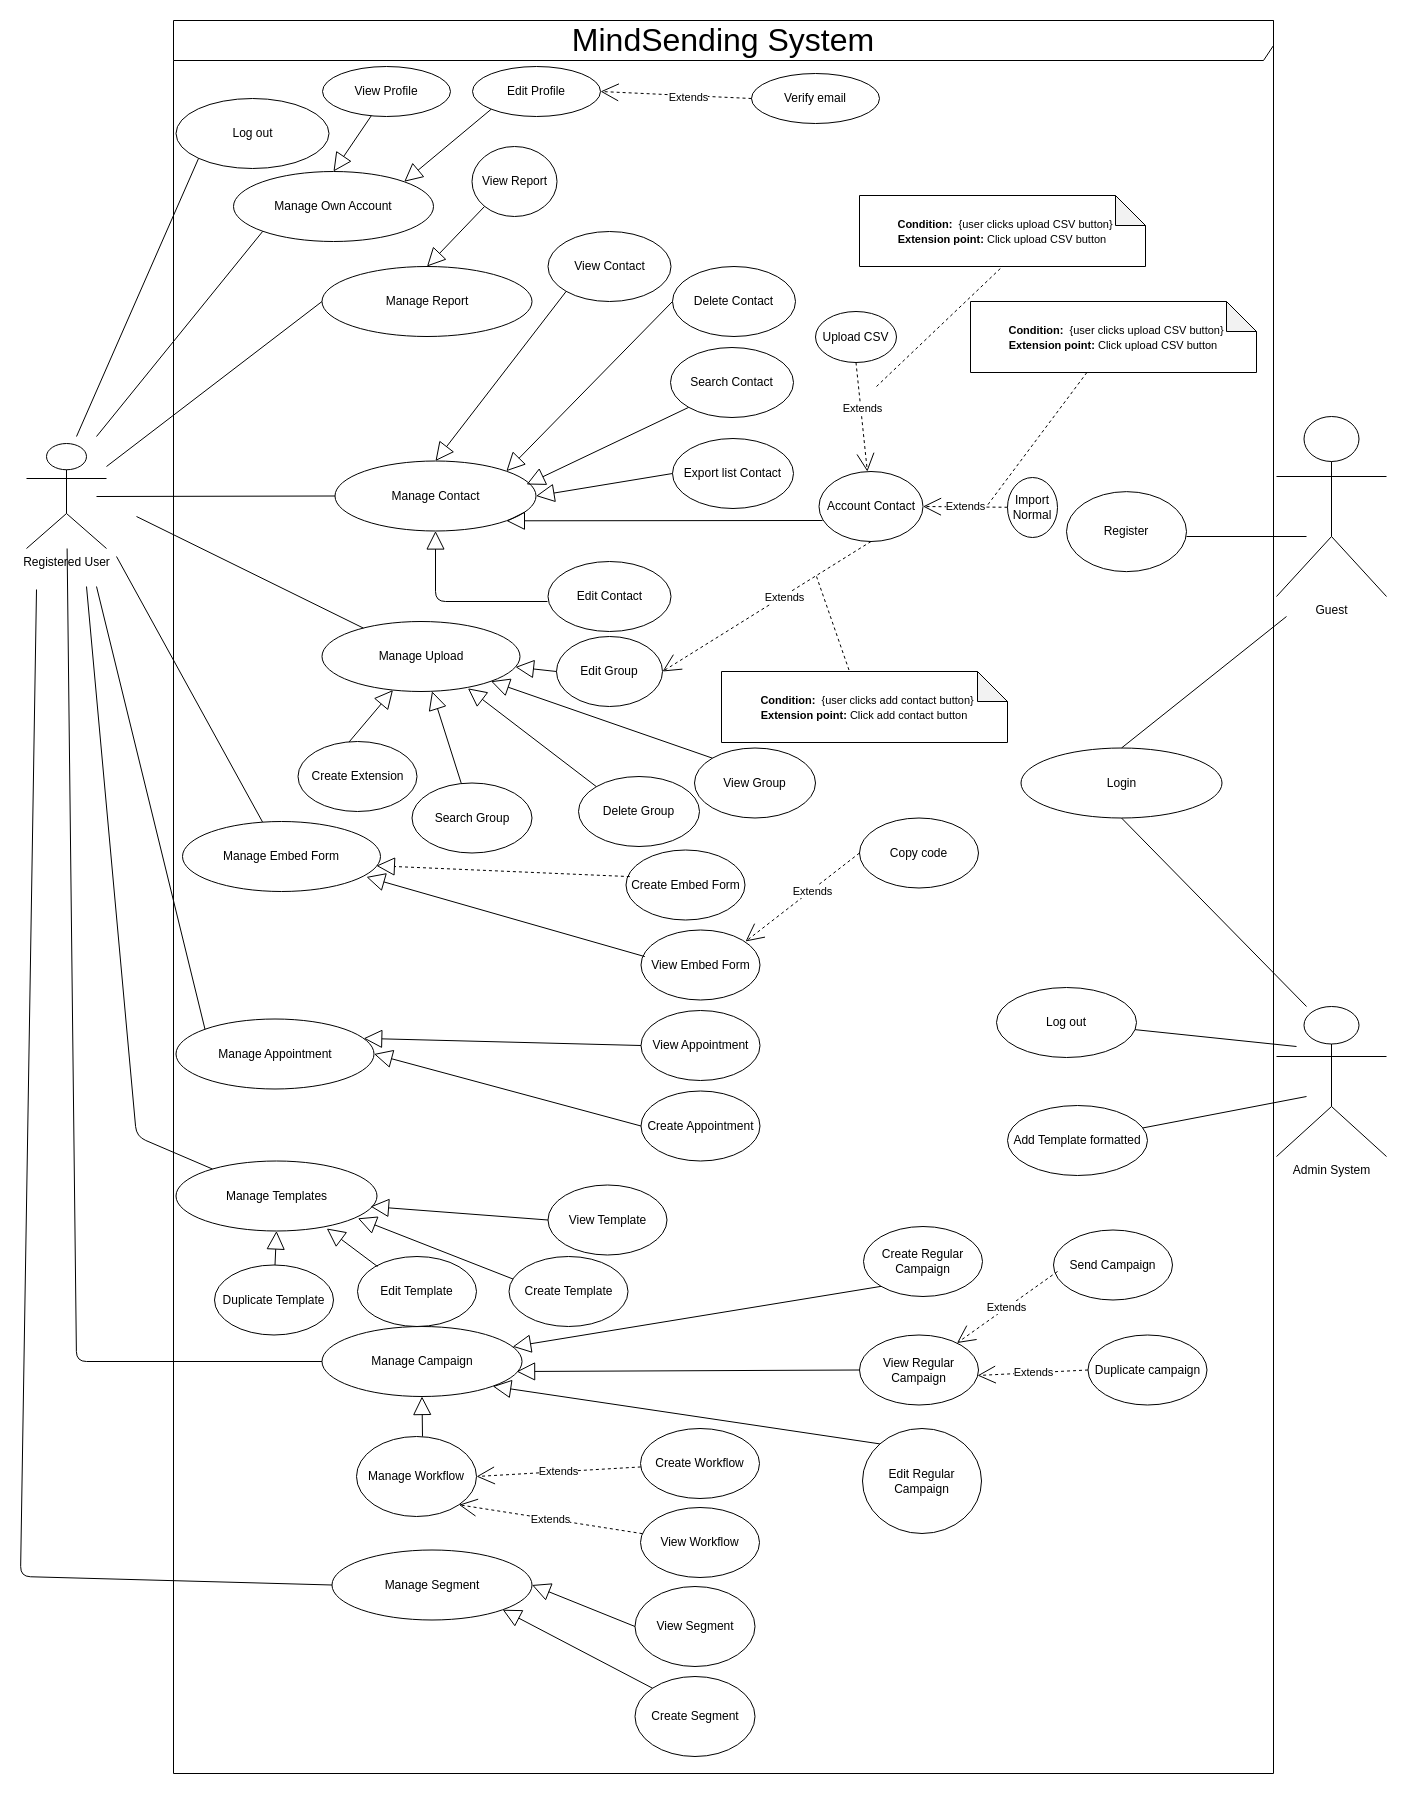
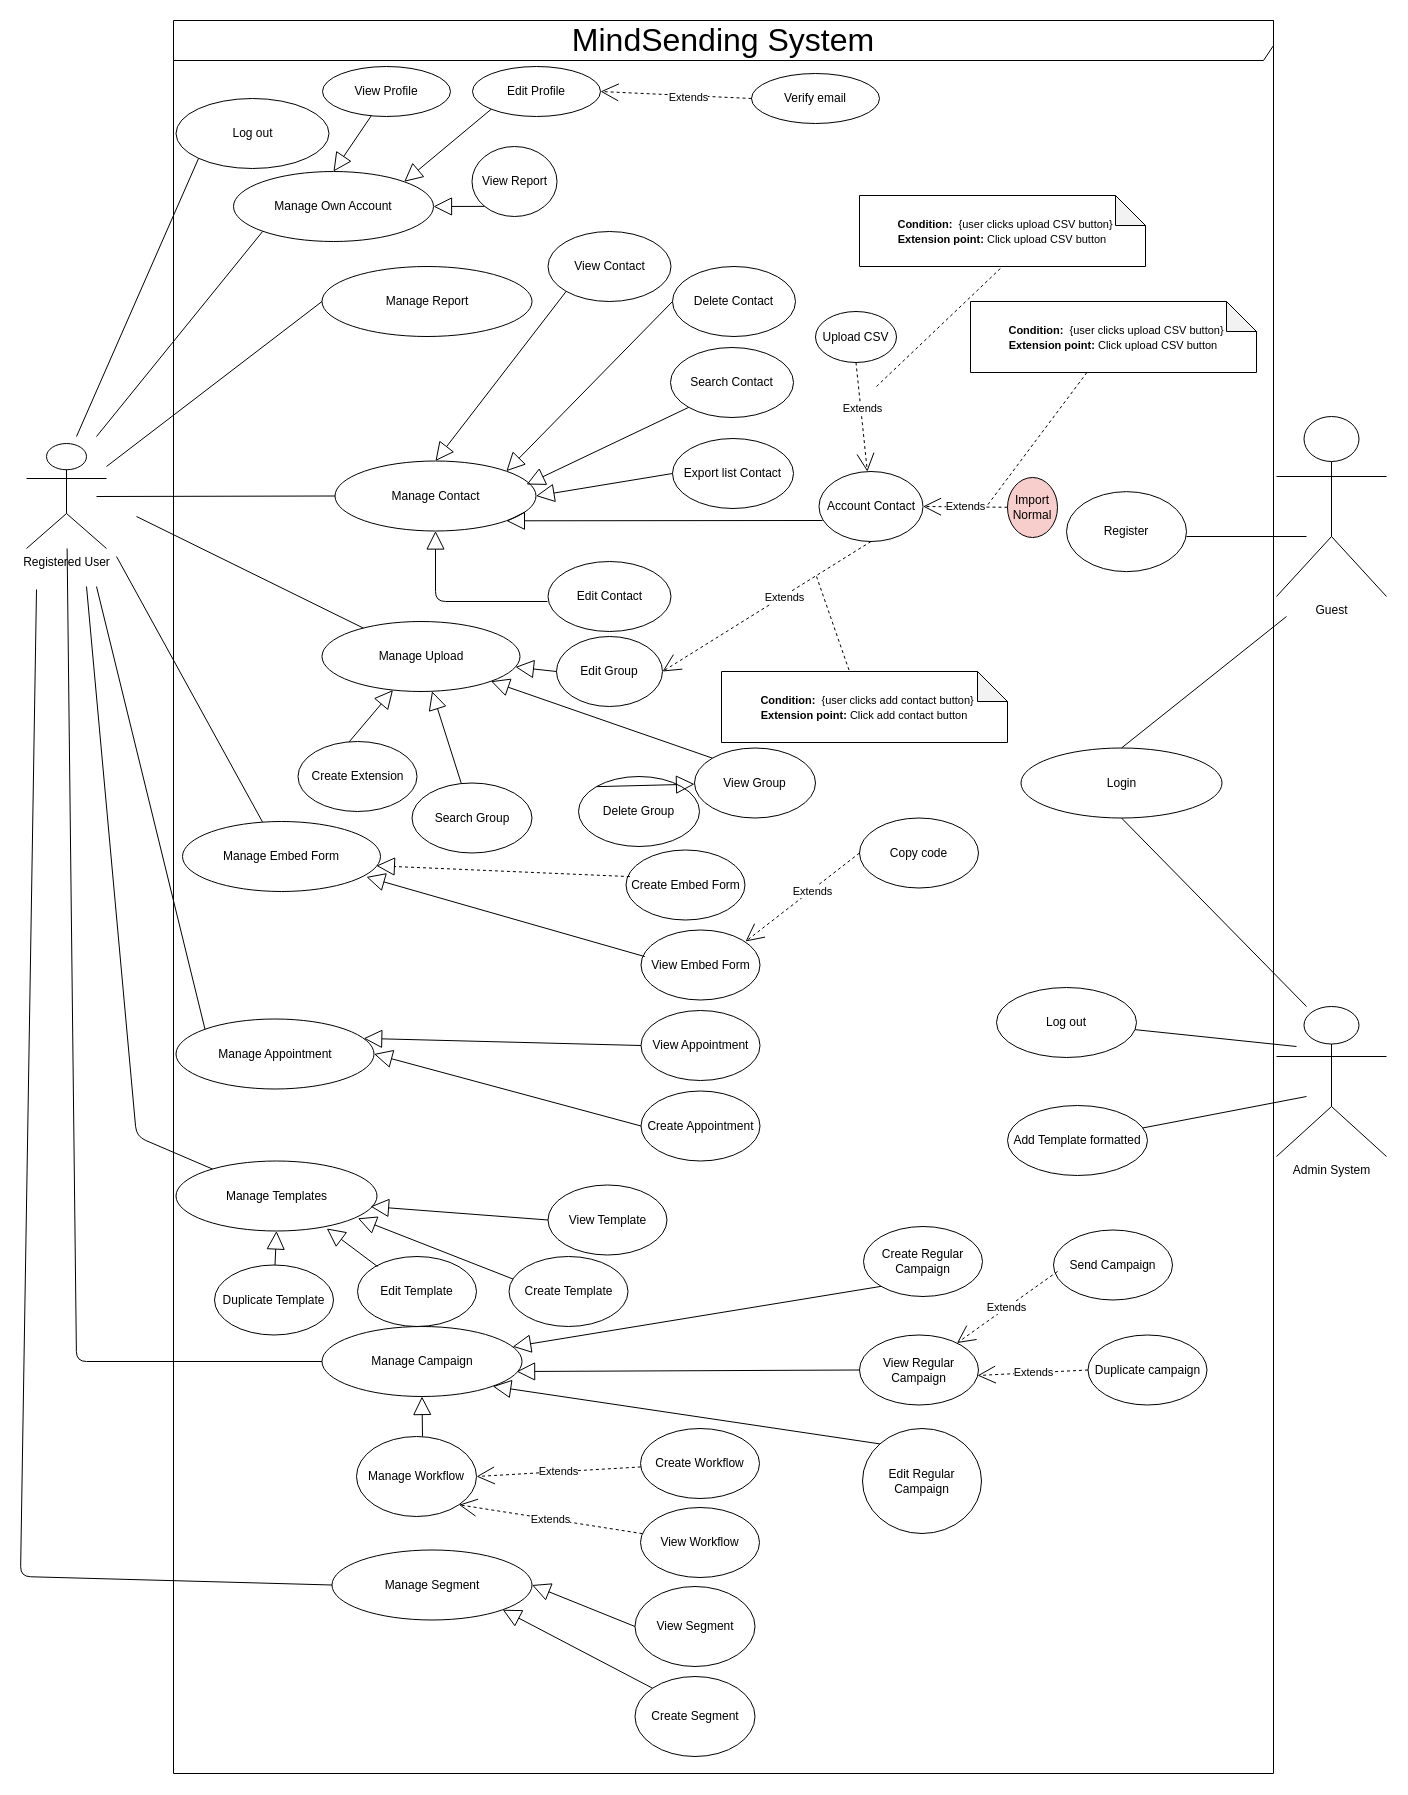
(462, 230) -> (469, 206)
(1033, 508) -> (1033, 508)
(540, 743) -> (636, 786)
